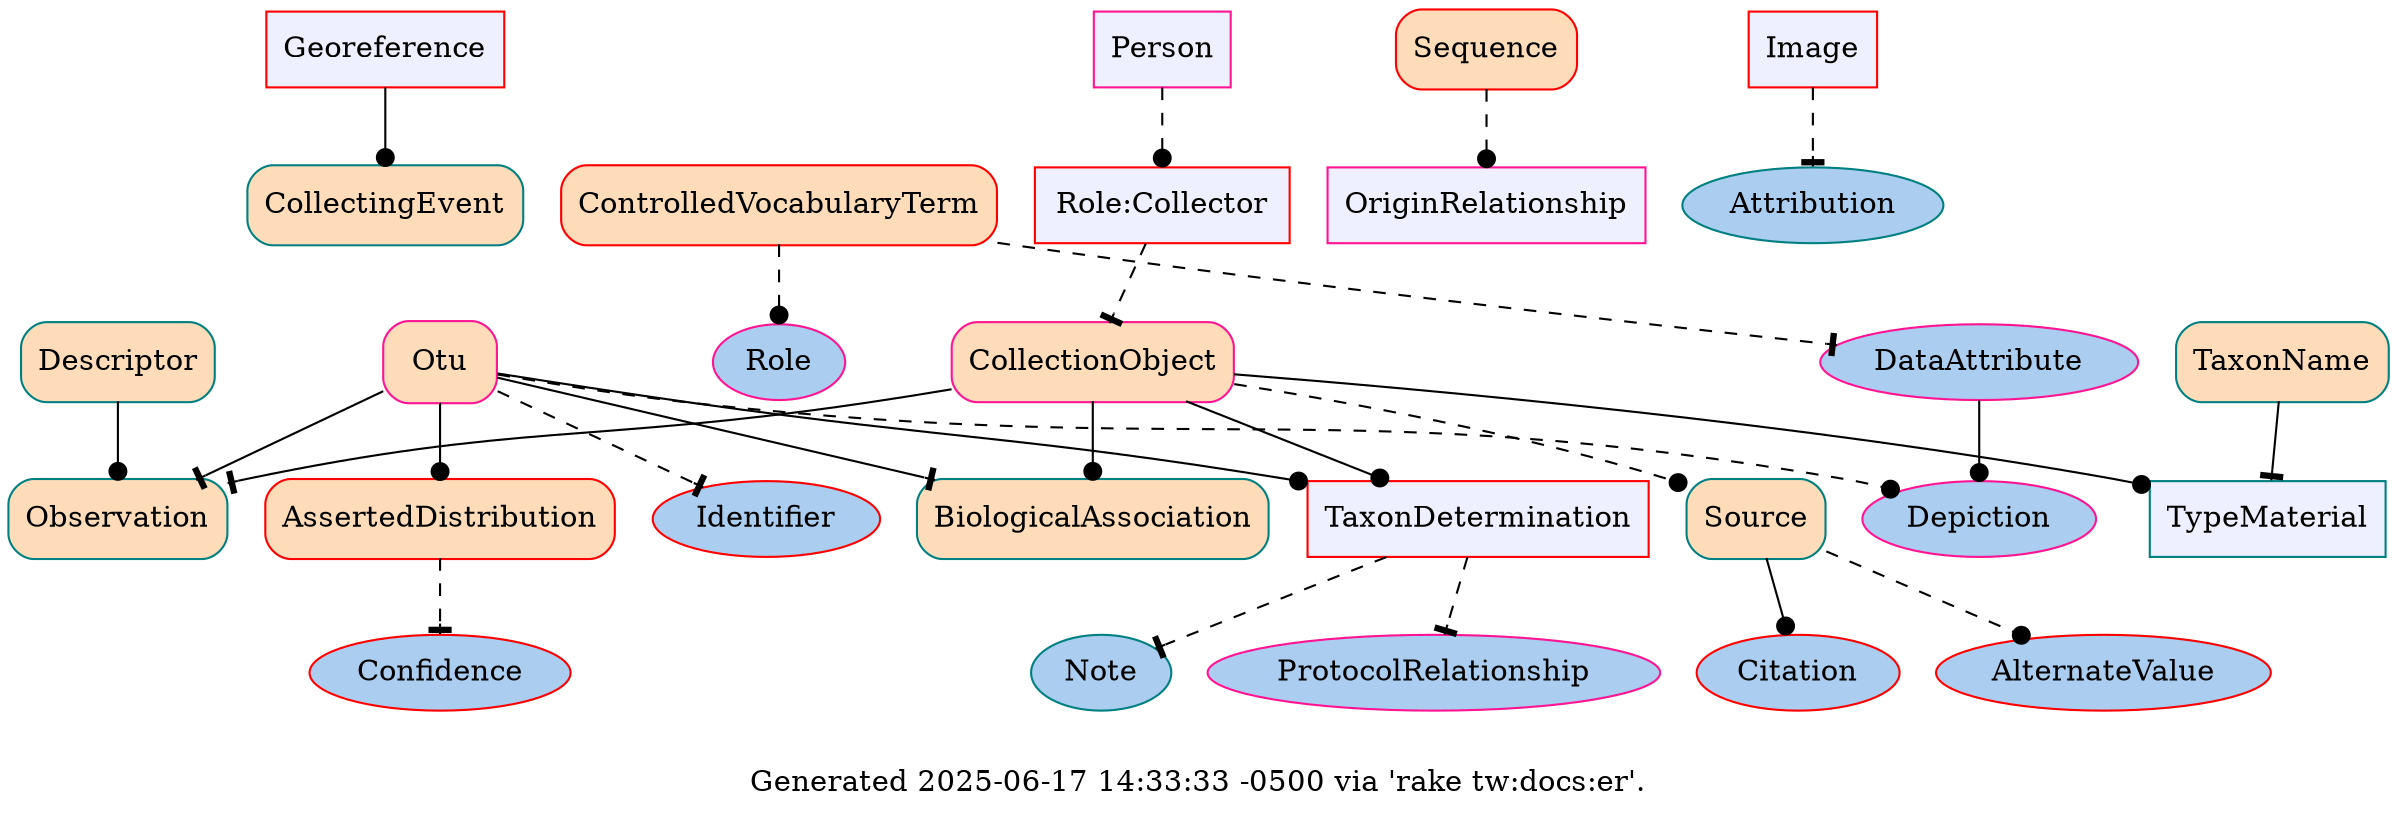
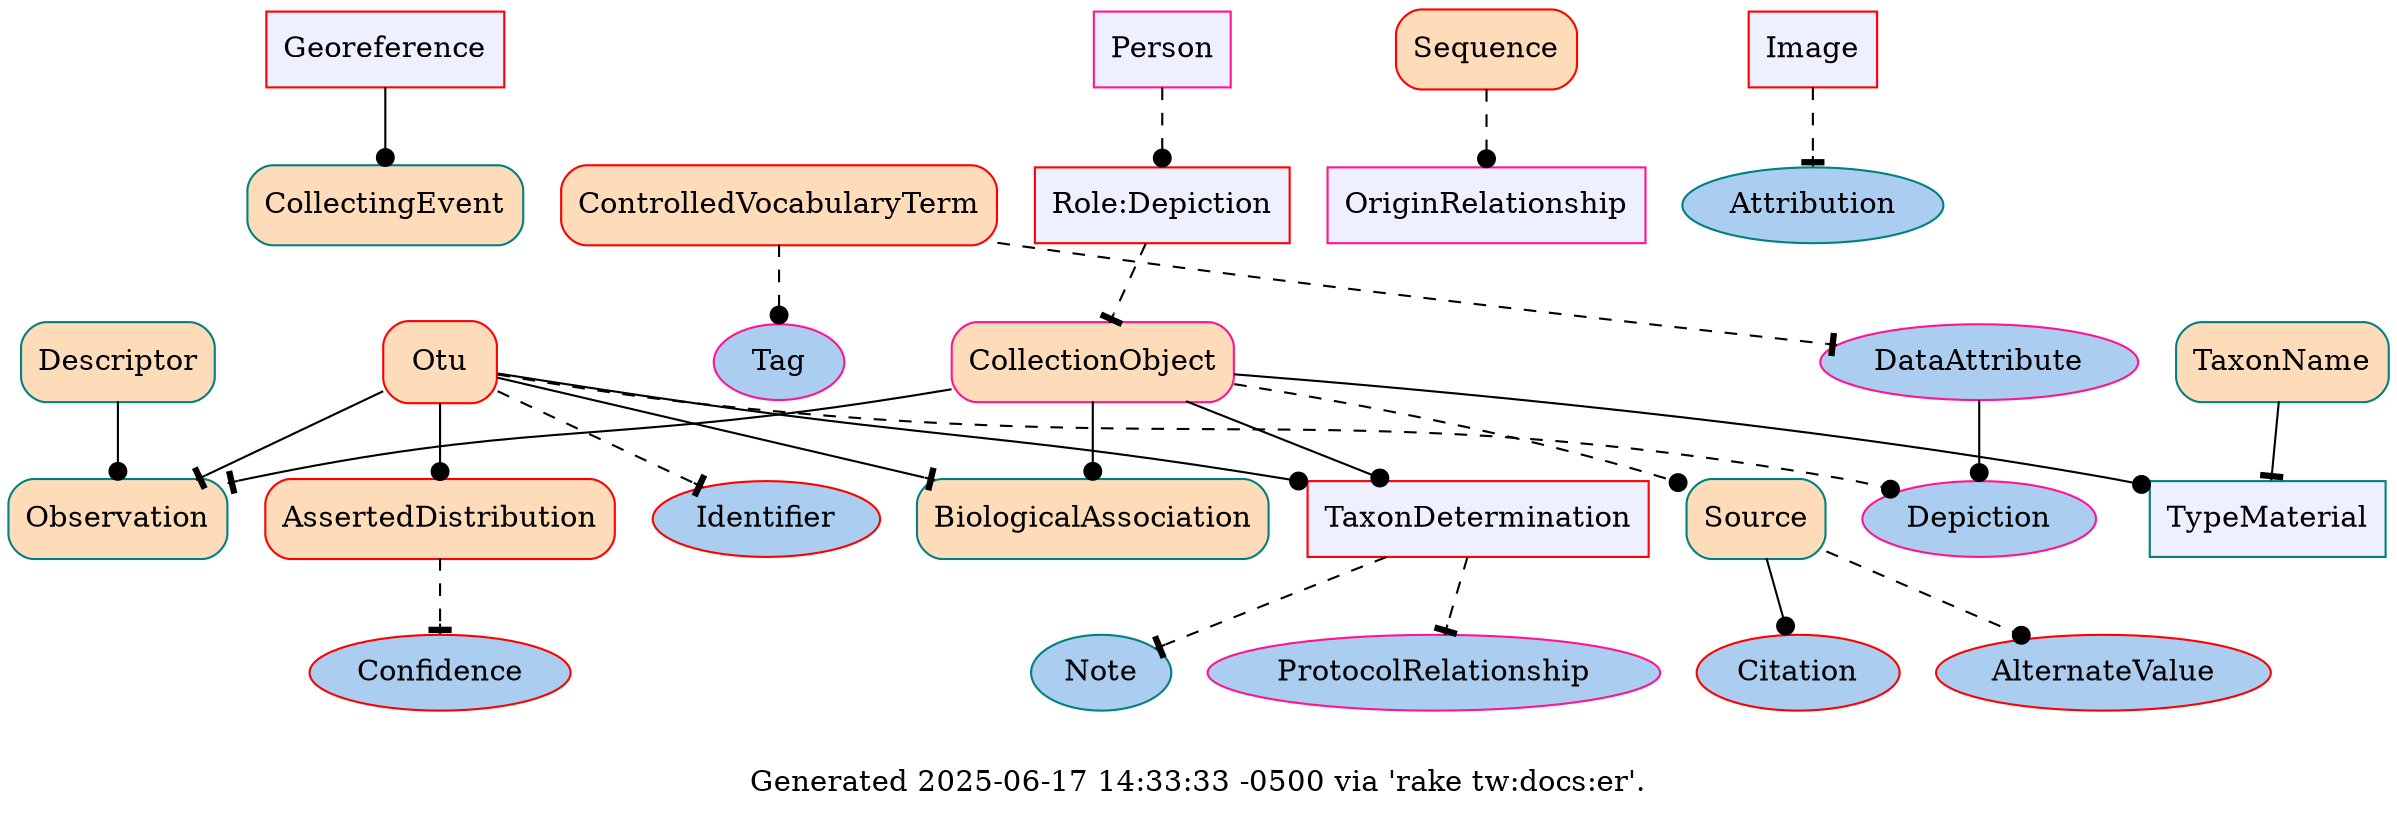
(1162, 205) -> (1162, 205)
(440, 362) -> (440, 362)
(779, 362) -> (779, 362)
